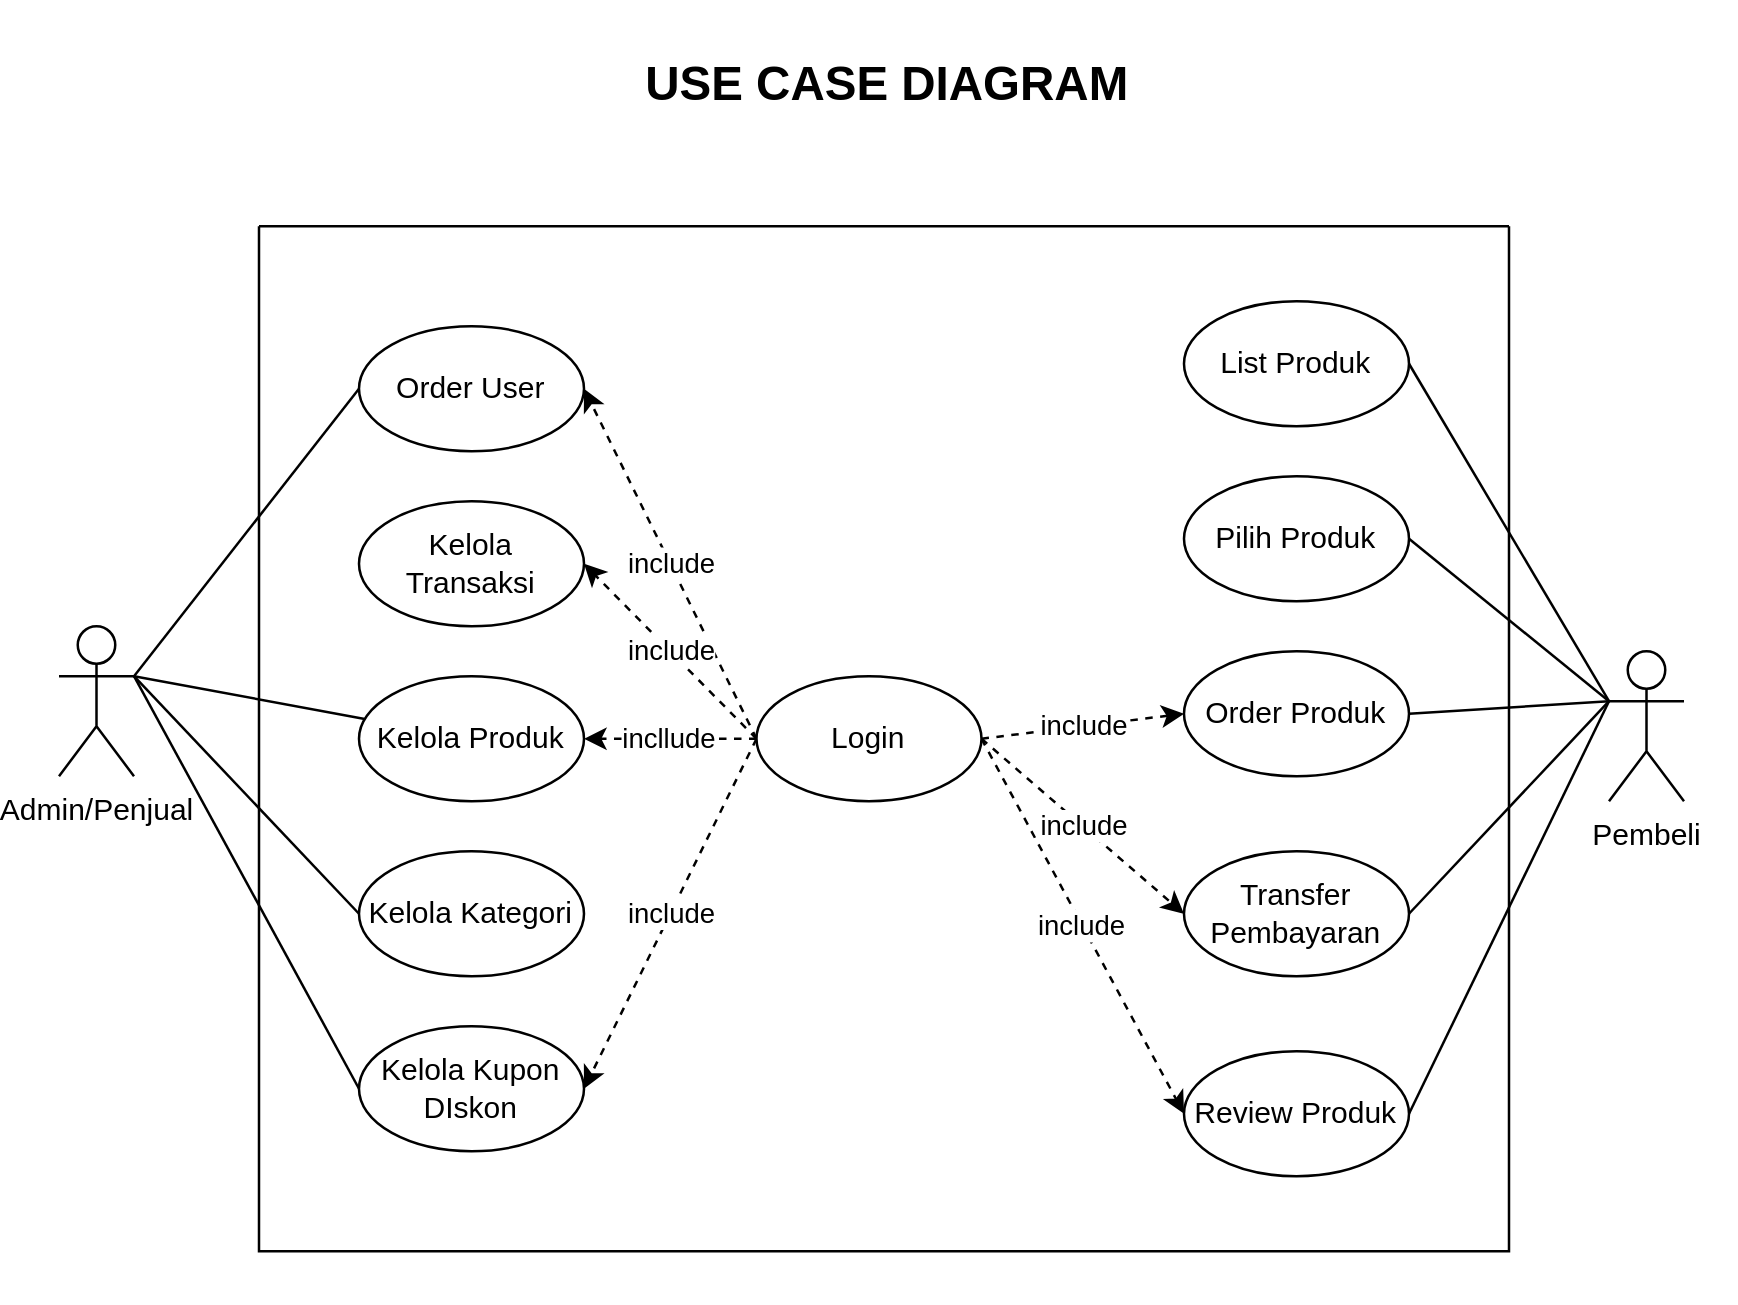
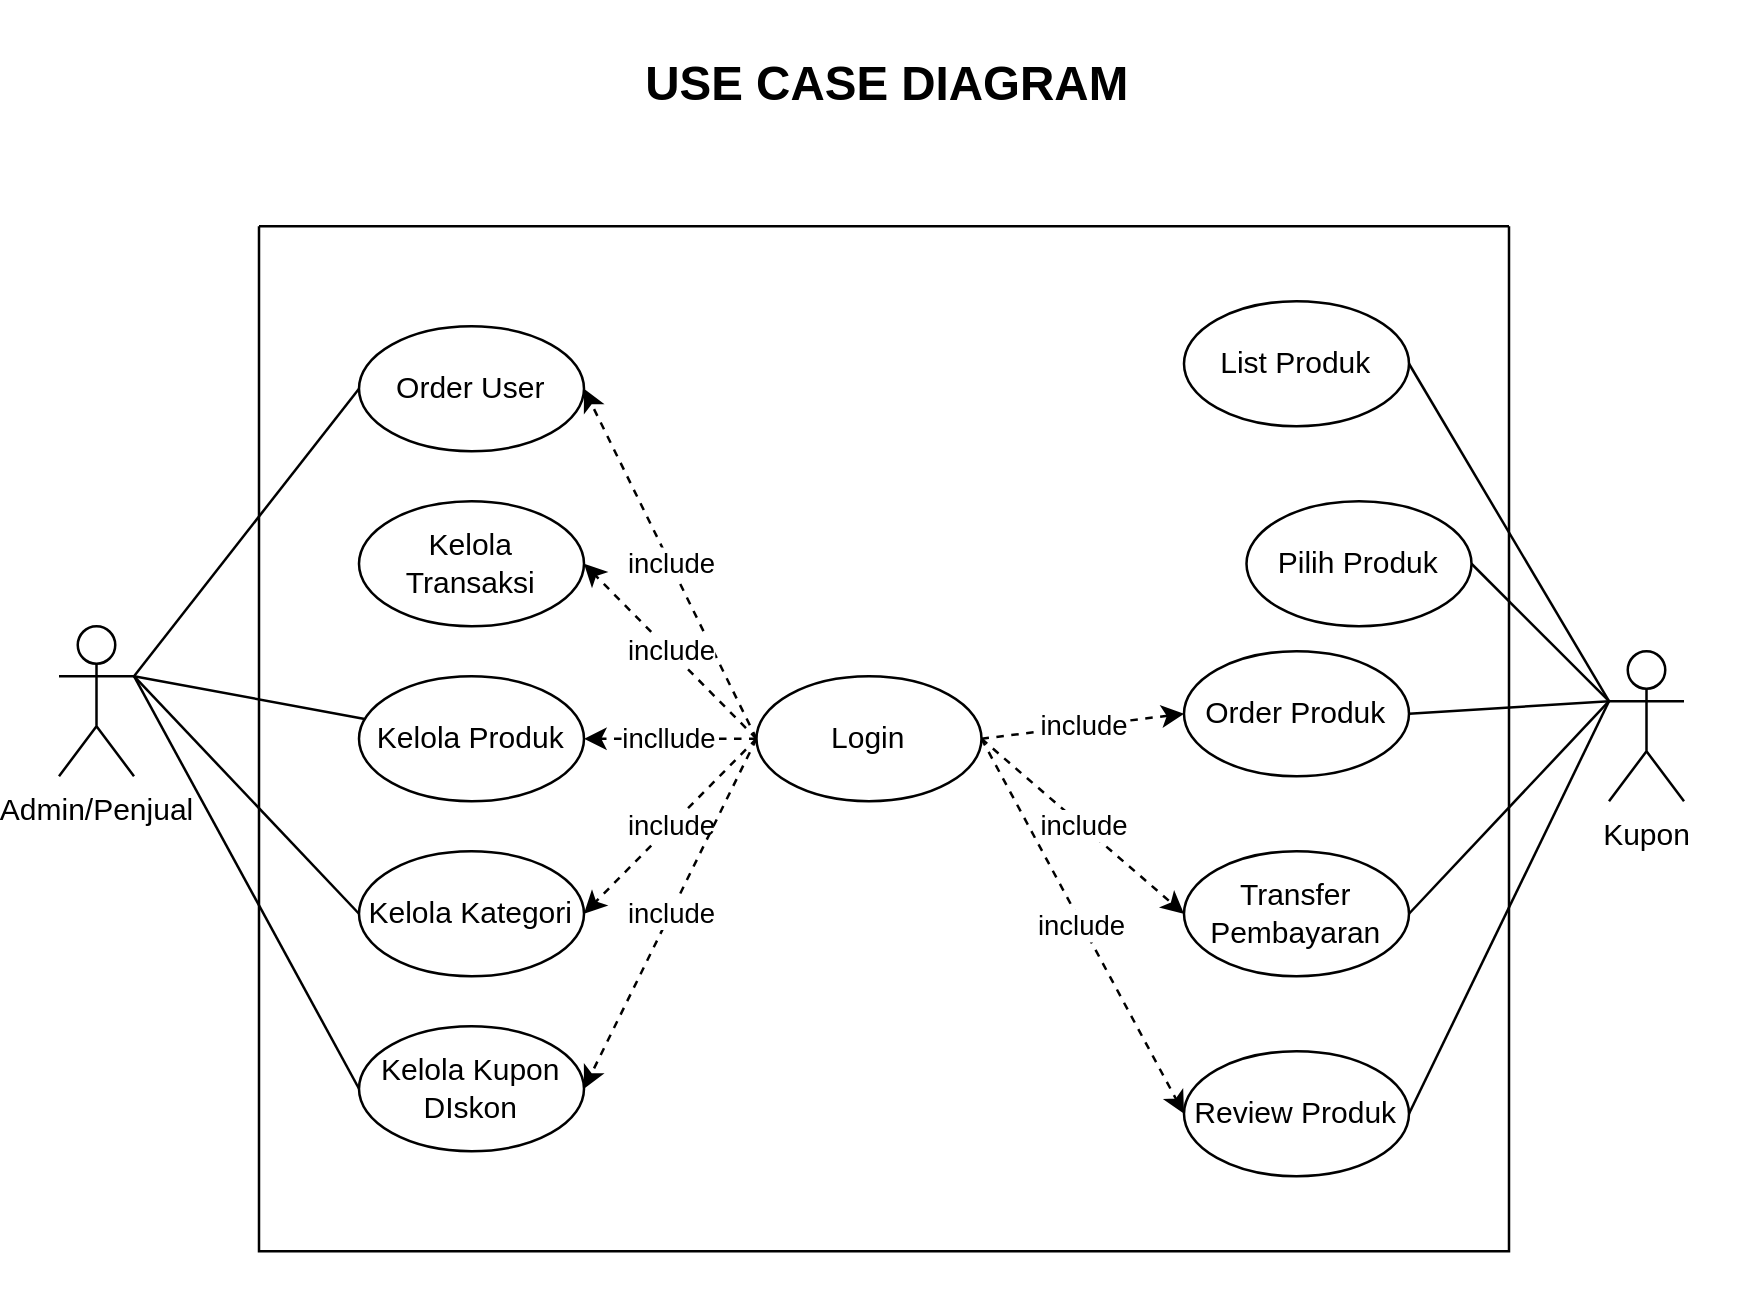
(1296, 539) -> (1359, 564)
none -> (716, 779)
(1648, 837) -> (1648, 837)
